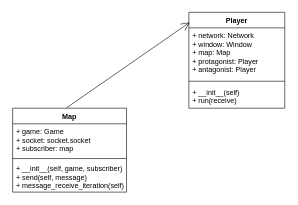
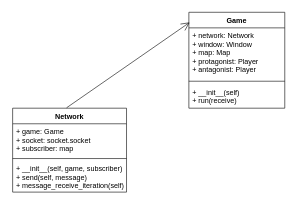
(236, 20) -> (236, 20)
(69, 116) -> (69, 116)
